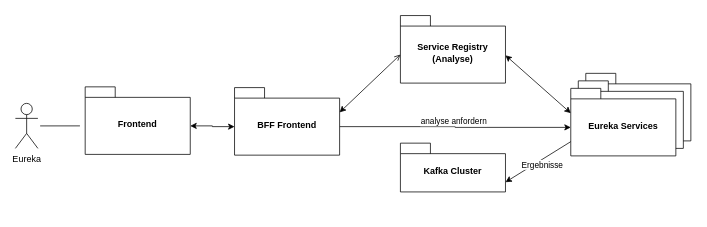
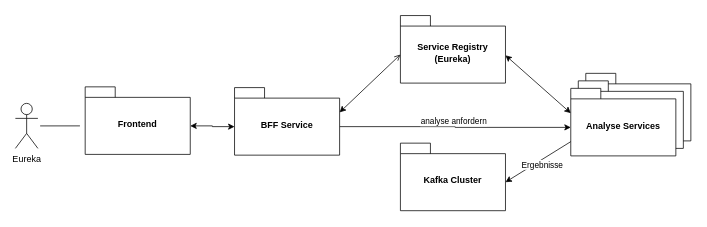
(453, 53) -> (453, 53)
(287, 125) -> (287, 125)
(623, 126) -> (623, 126)
(453, 167) -> (453, 177)
